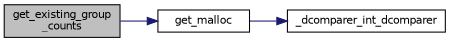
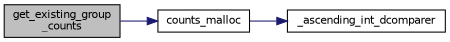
(204, 21) -> (204, 21)
(366, 21) -> (366, 21)
